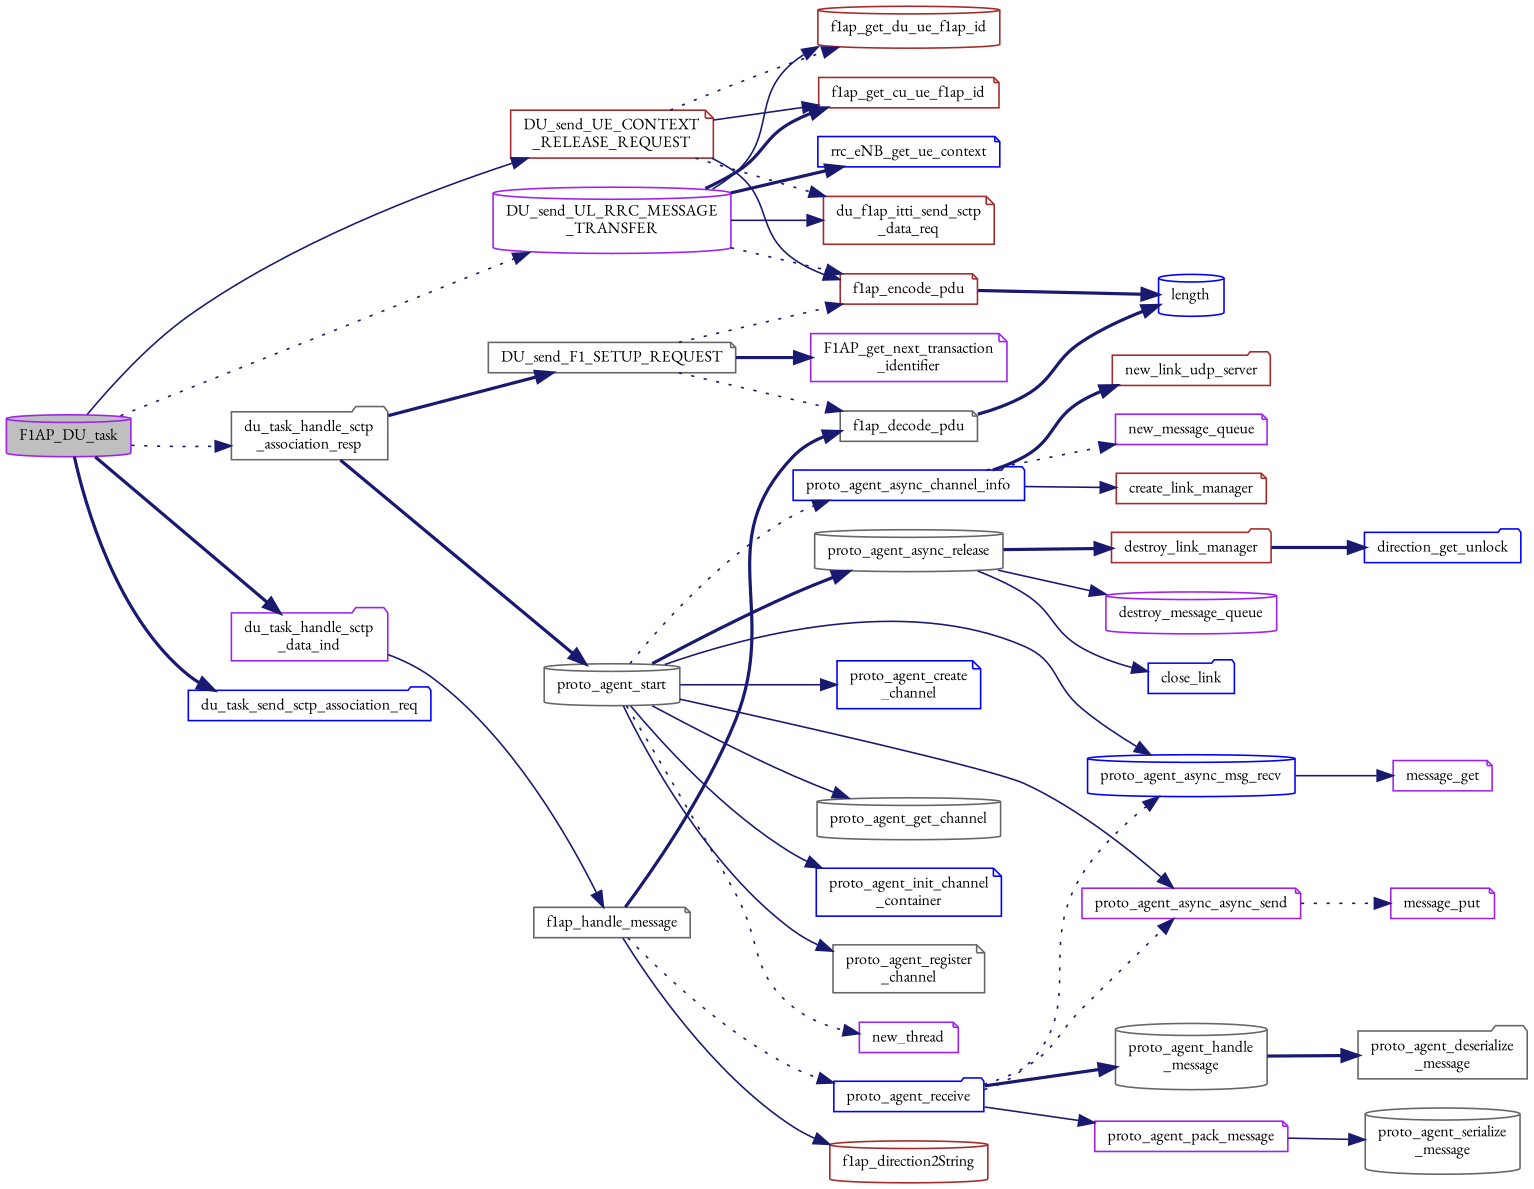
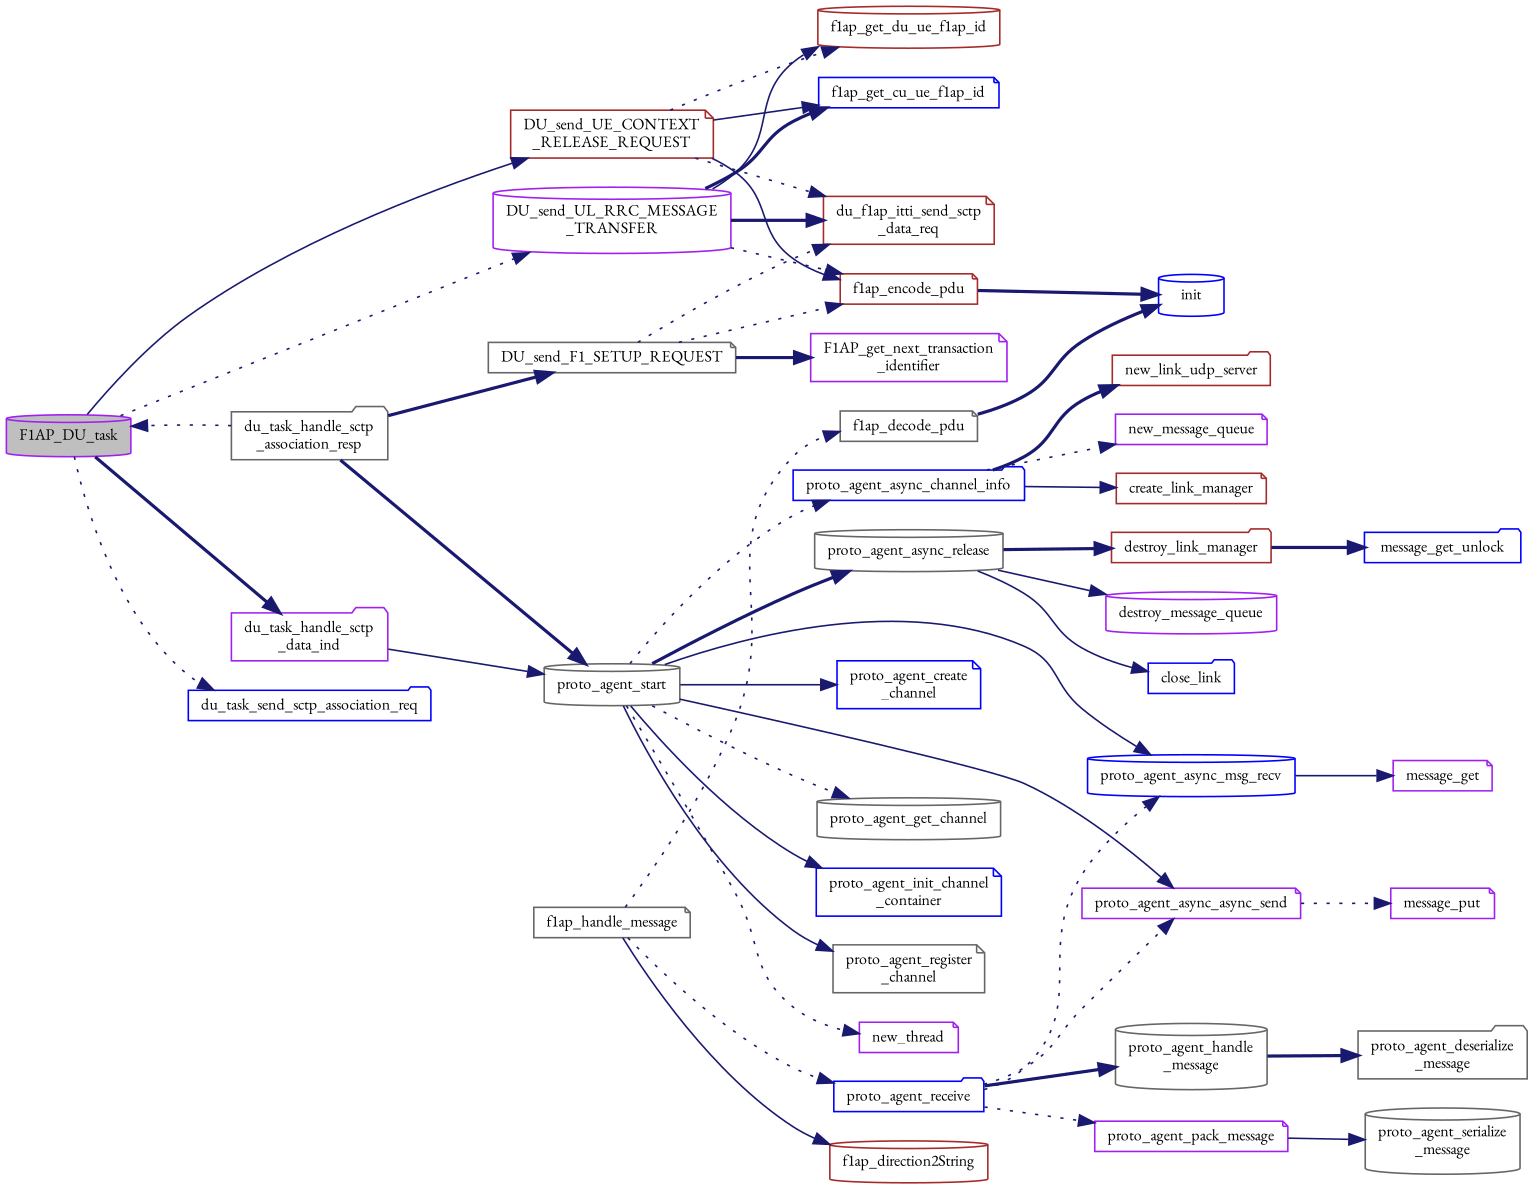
(909, 93) -> (909, 93)
(909, 152) -> none
(776, 220) -> (776, 220)
(1191, 295) -> (1191, 295)
(753, 390) -> (724, 293)
(173, 446) -> (189, 425)
(1443, 547) -> (1443, 547)
(118, 581) -> (118, 581)
(748, 673) -> (748, 673)
(742, 752) -> (742, 752)
(511, 756) -> (458, 660)
(1032, 1114) -> (1032, 1114)
